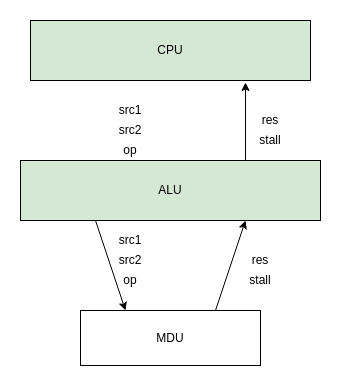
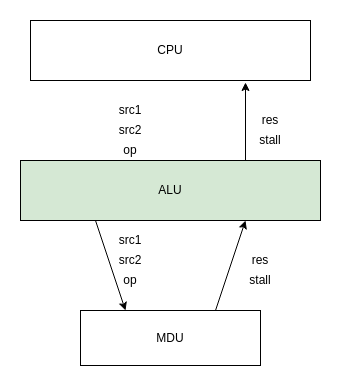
(171, 51) -> (171, 51)
